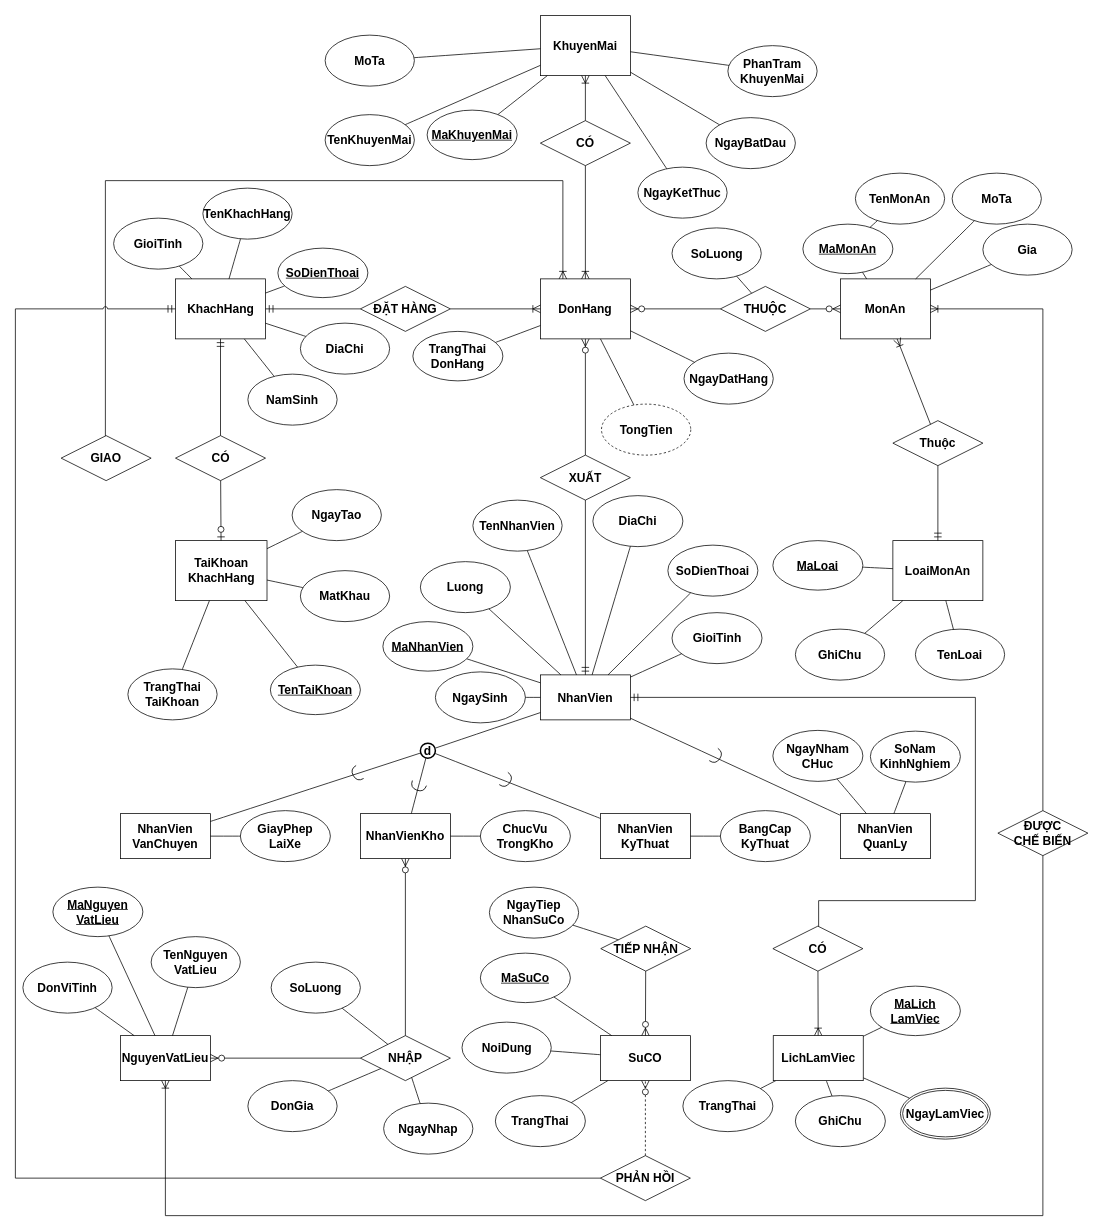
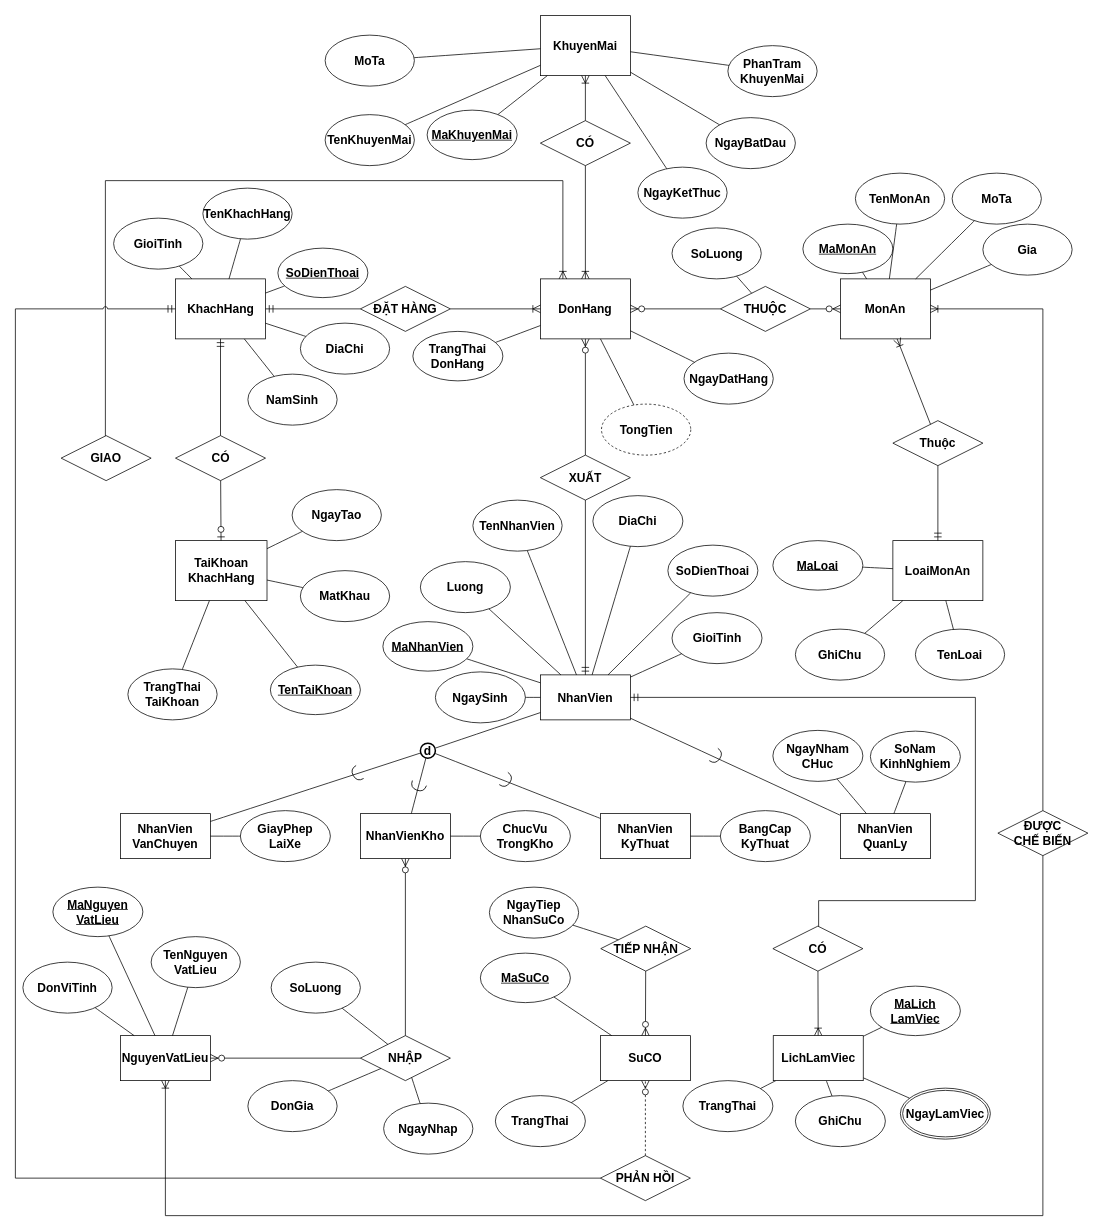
(876, 222) -> (893, 252)
(507, 1047) -> none
(575, 1053) -> none
